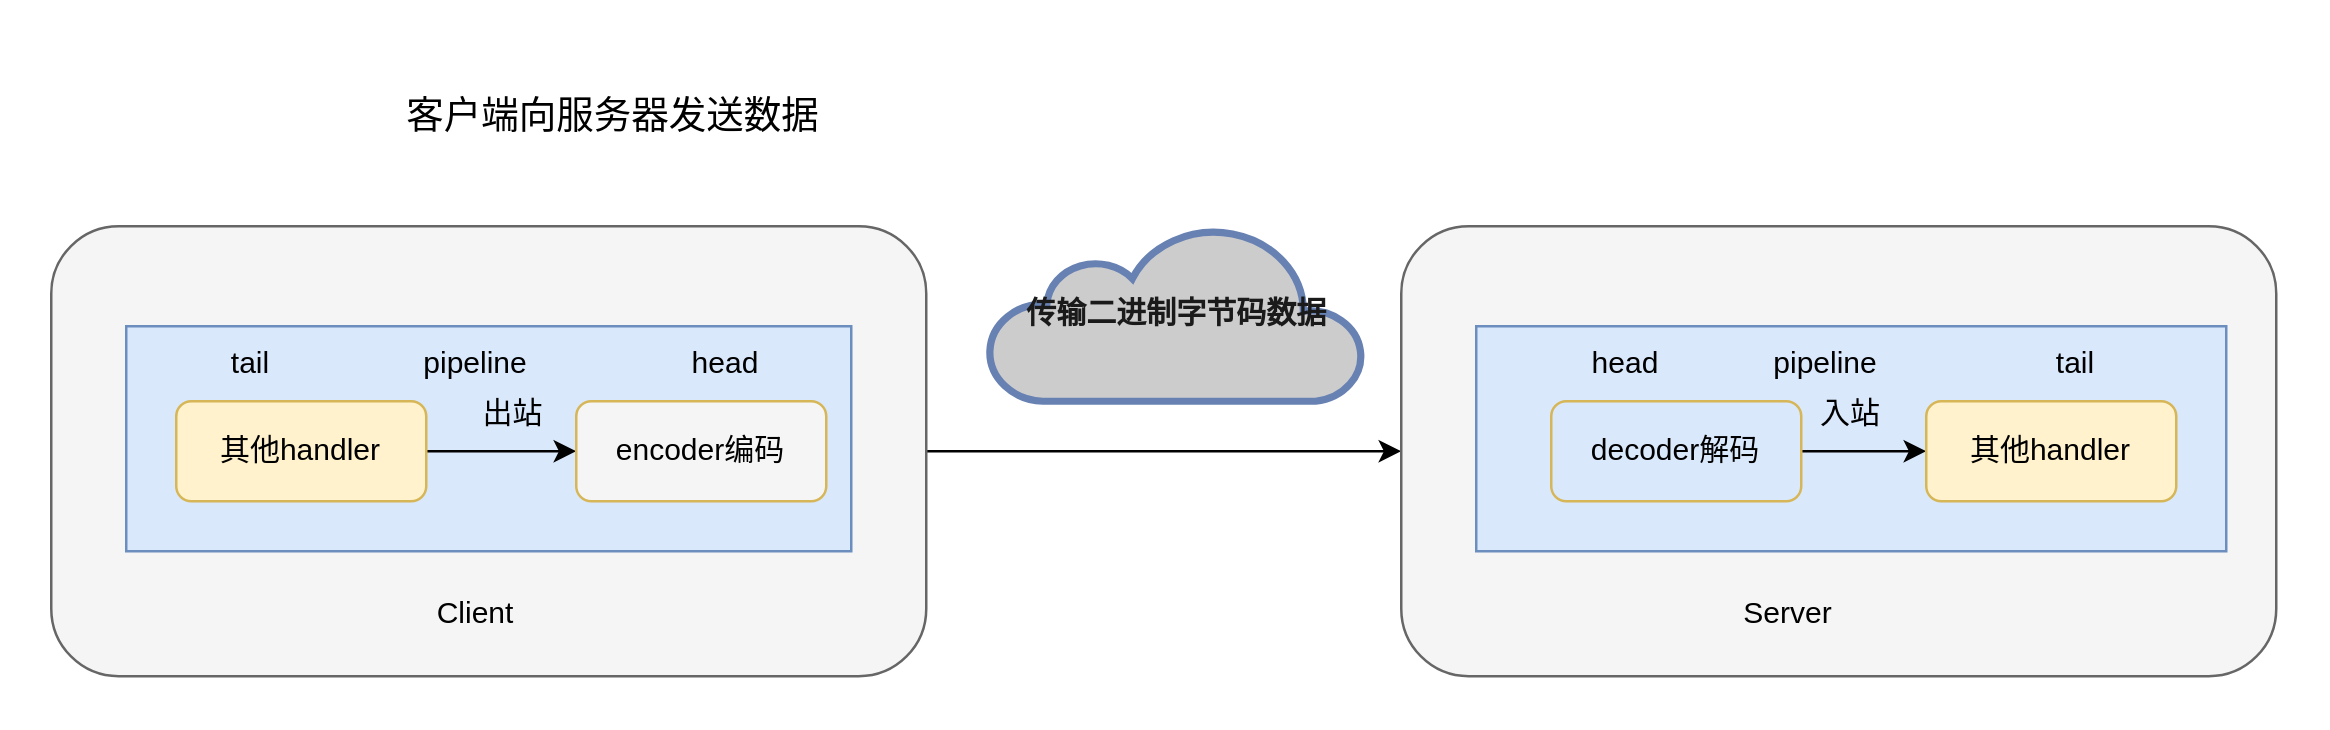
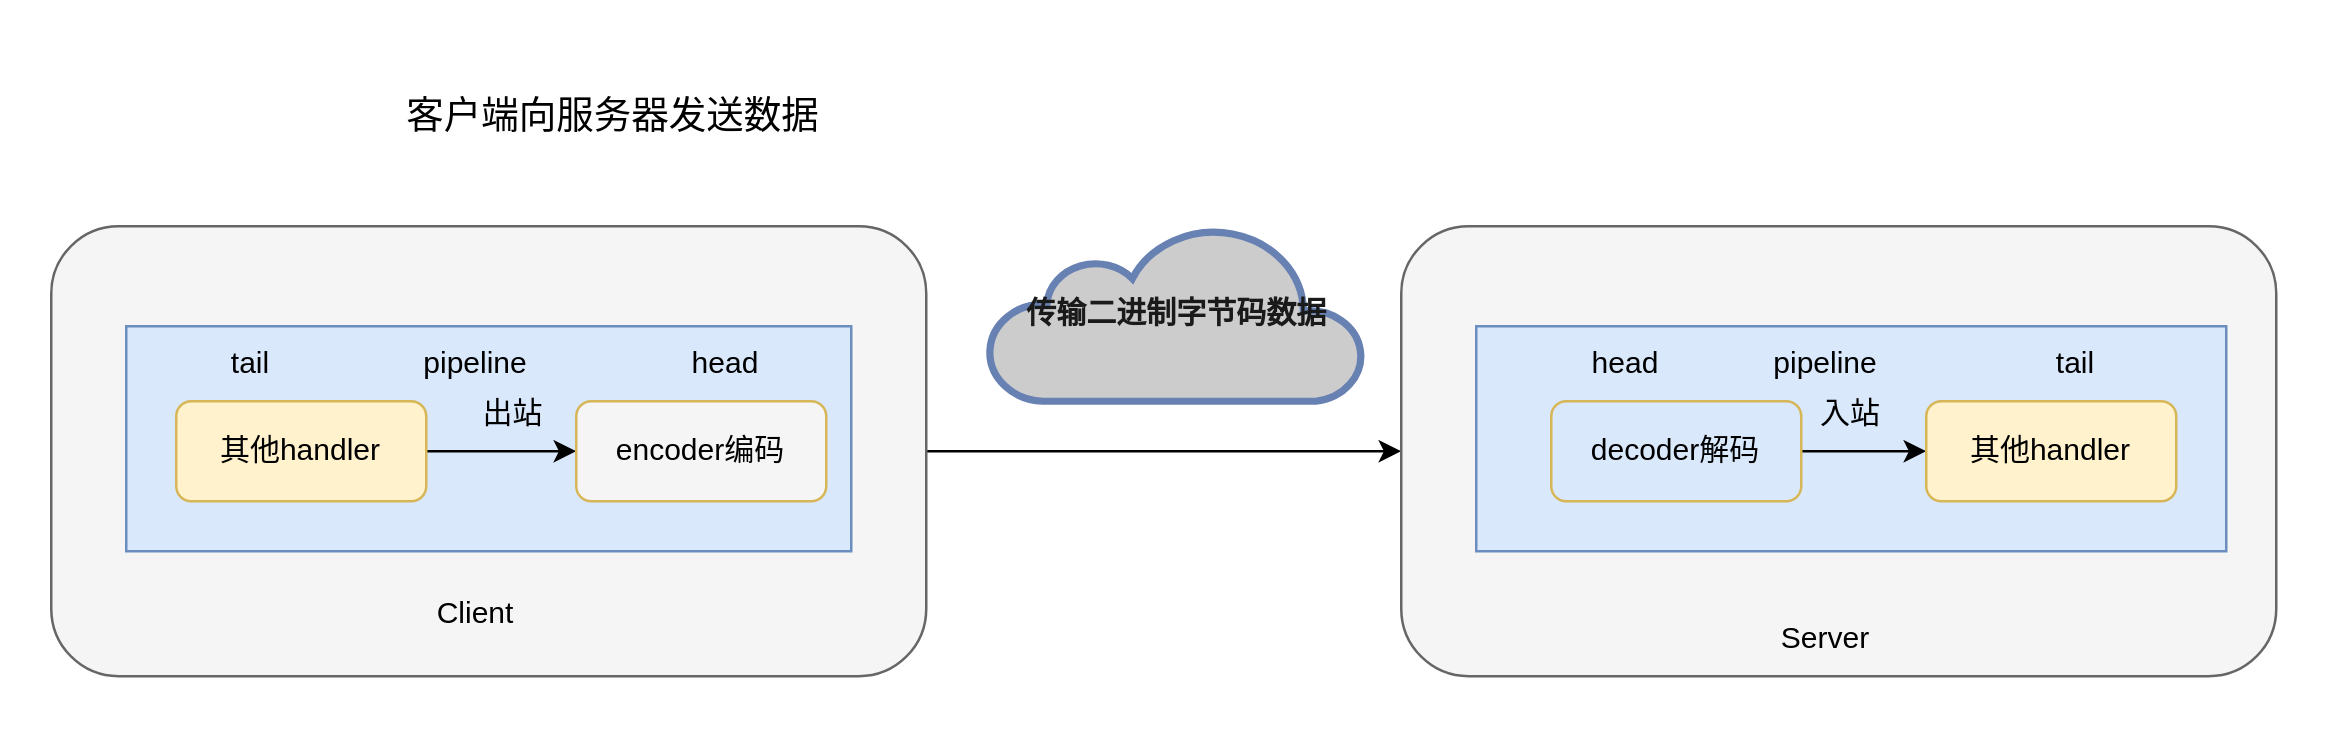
(1789, 614) -> (1826, 639)
